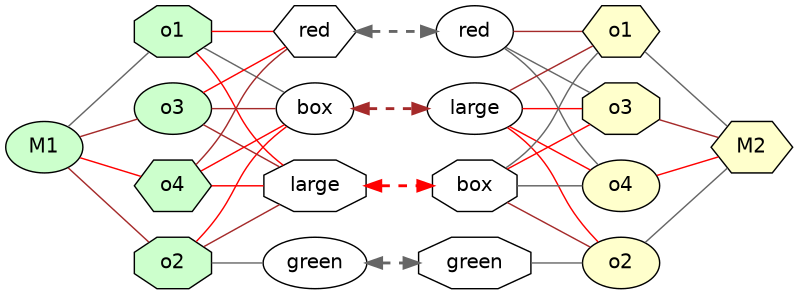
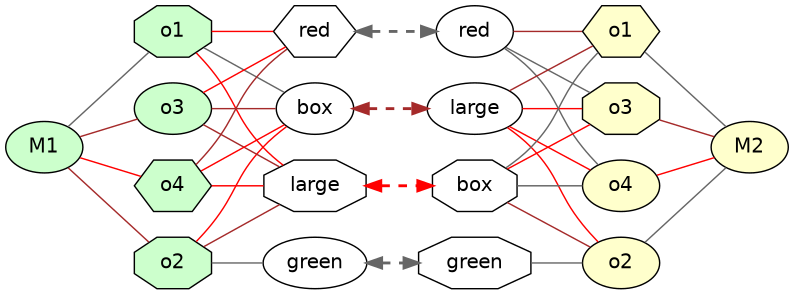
(752, 147) -> (750, 147)
